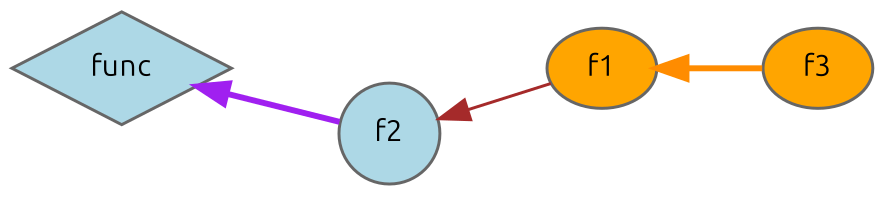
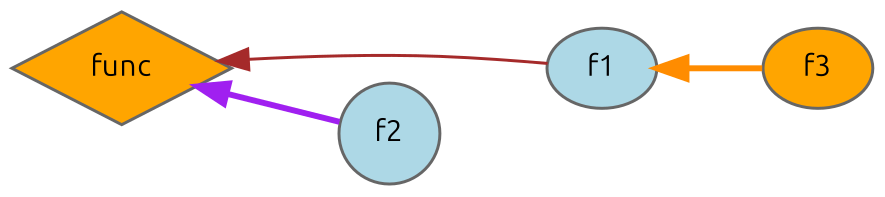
(122, 68) -> (122, 68)
(602, 68) -> (602, 68)
(509, 97) -> (398, 55)
